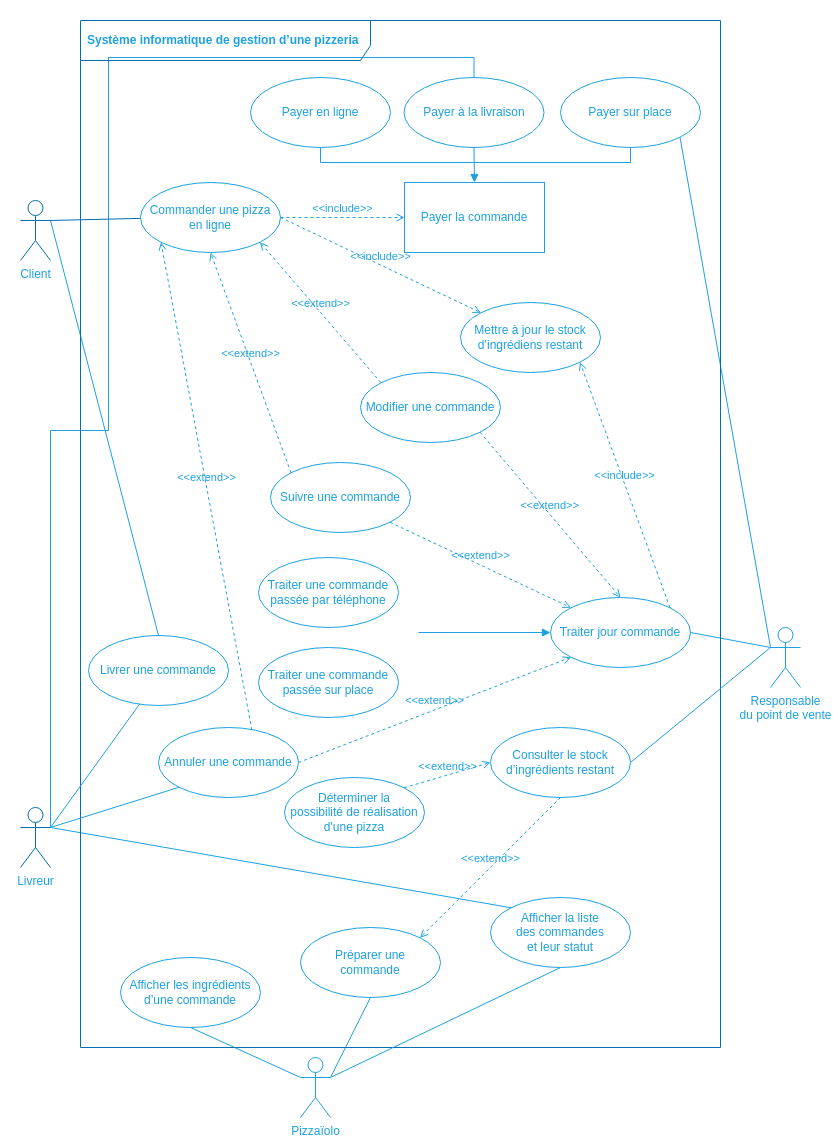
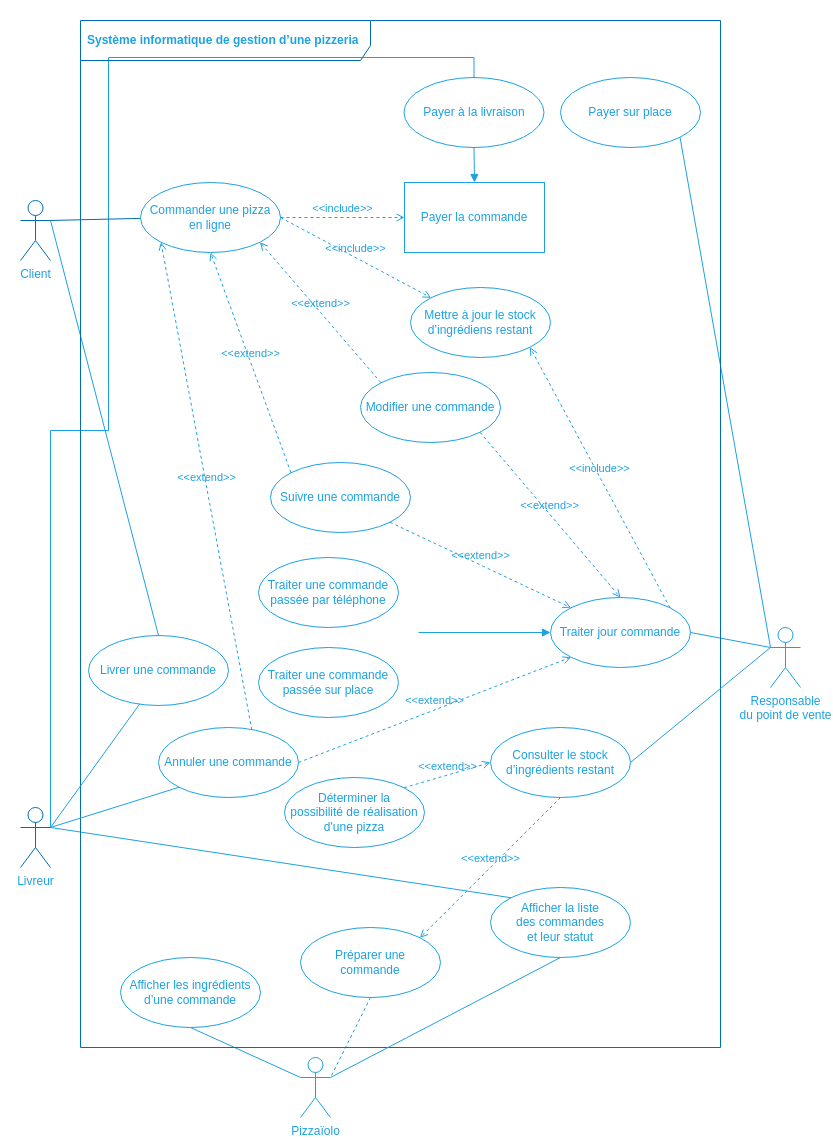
(321, 113) -> none
(476, 163) -> none
(531, 338) -> (481, 323)
(561, 933) -> (561, 923)
(351, 1036) -> (351, 1036)
